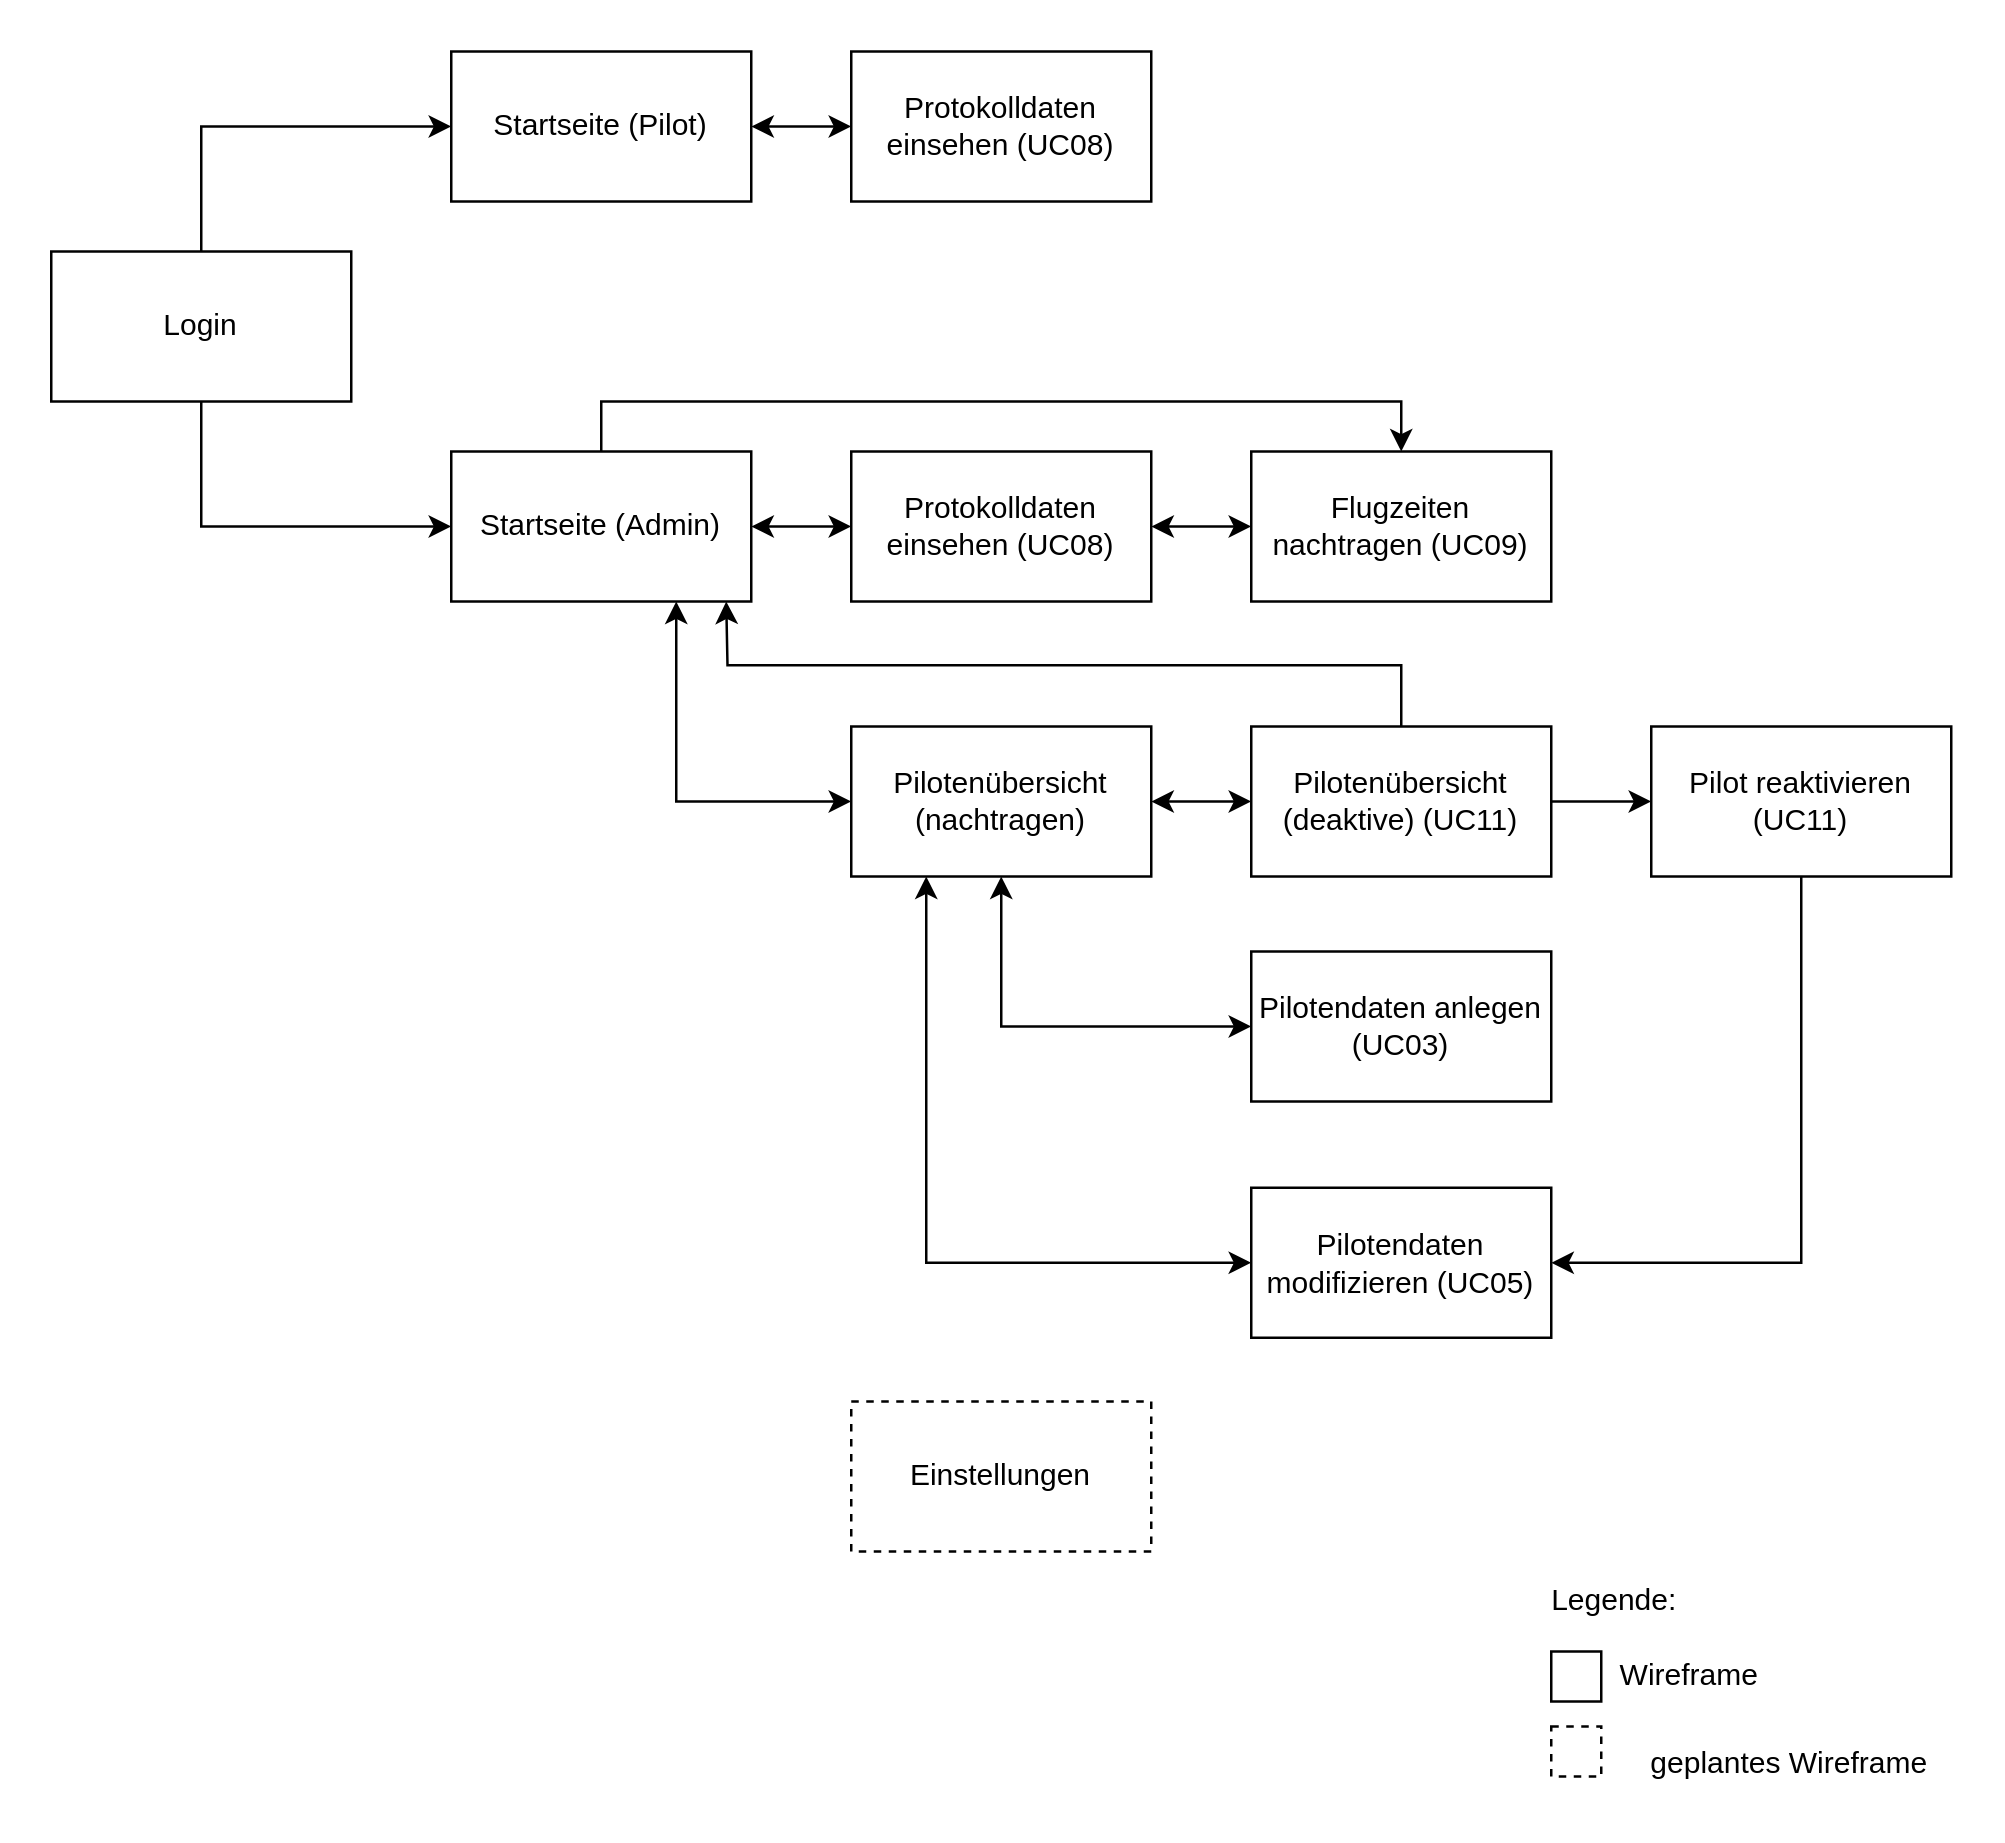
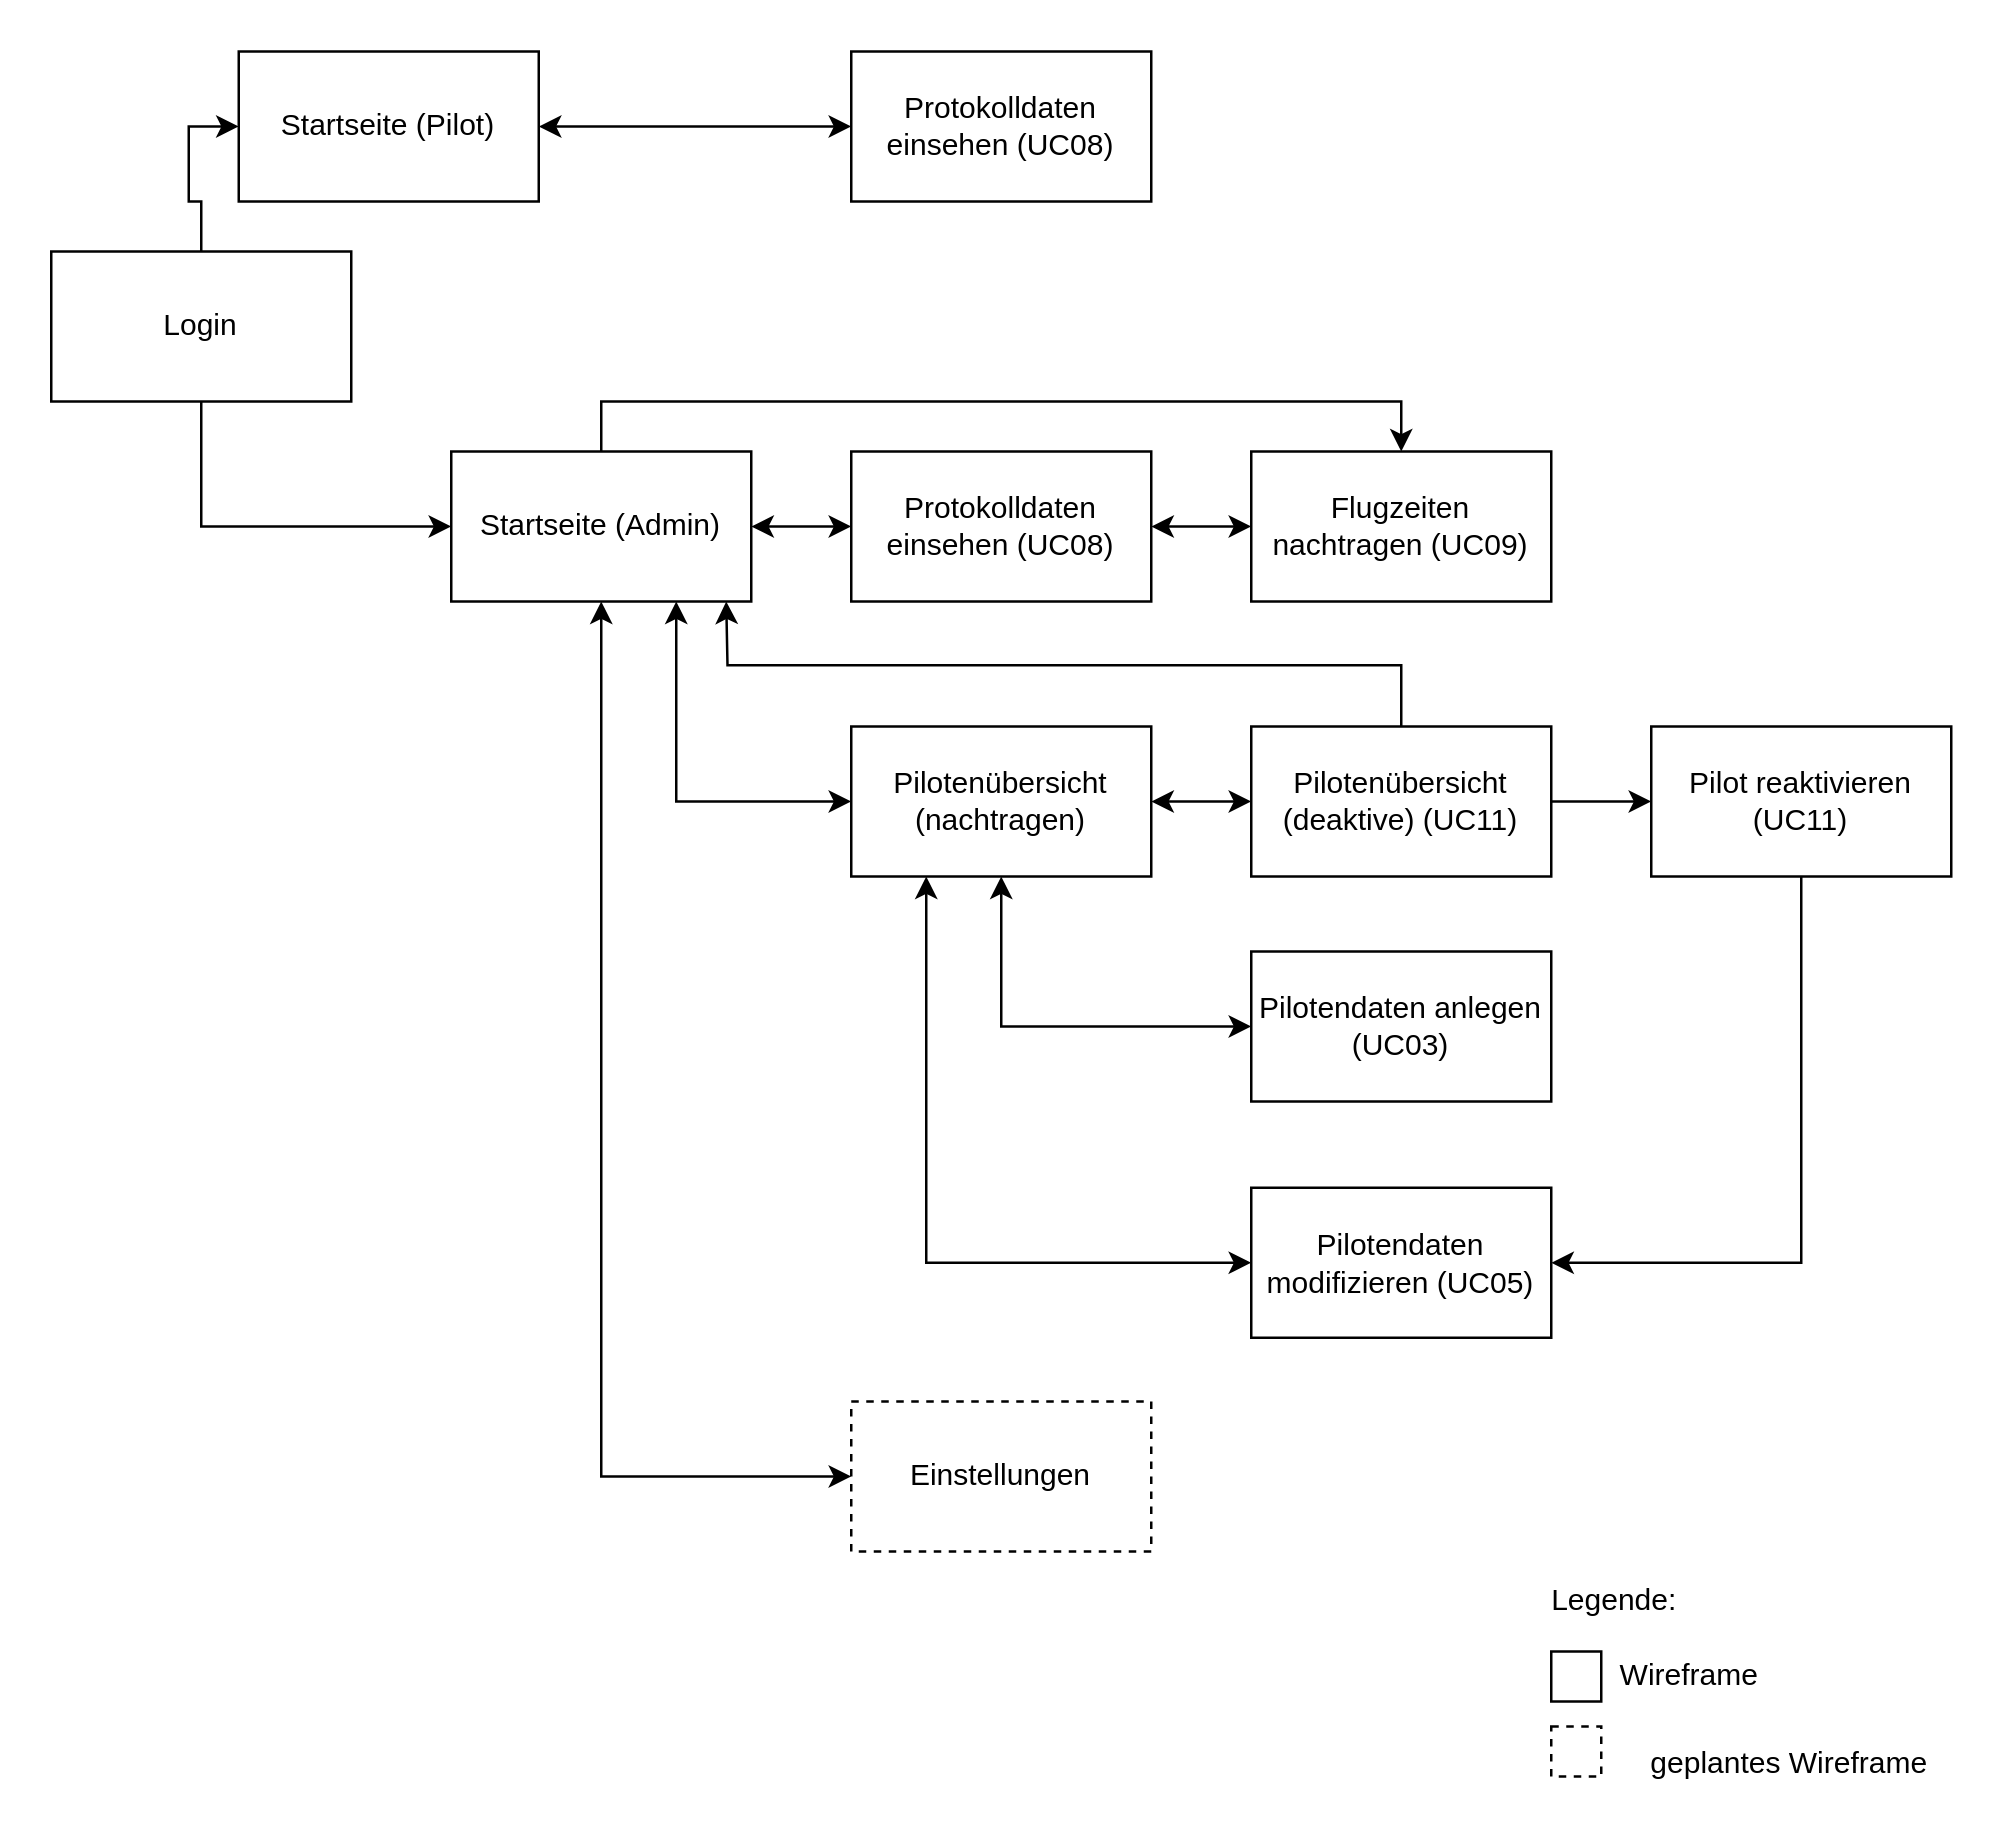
(601, 126) -> (389, 126)
none -> (601, 1163)
